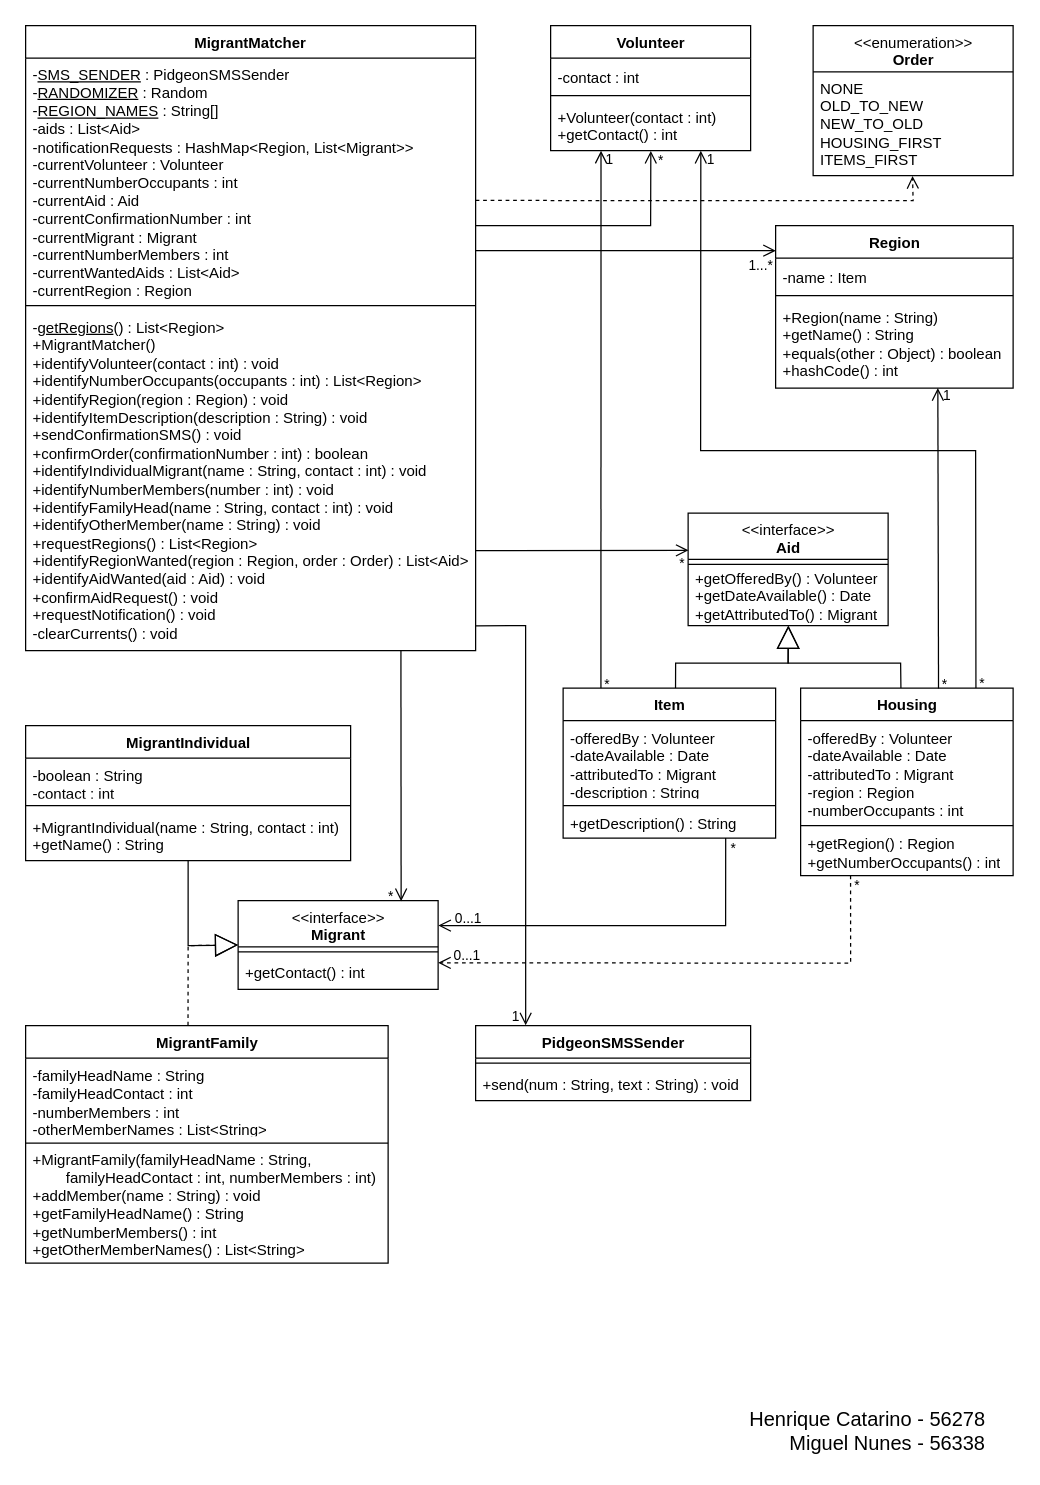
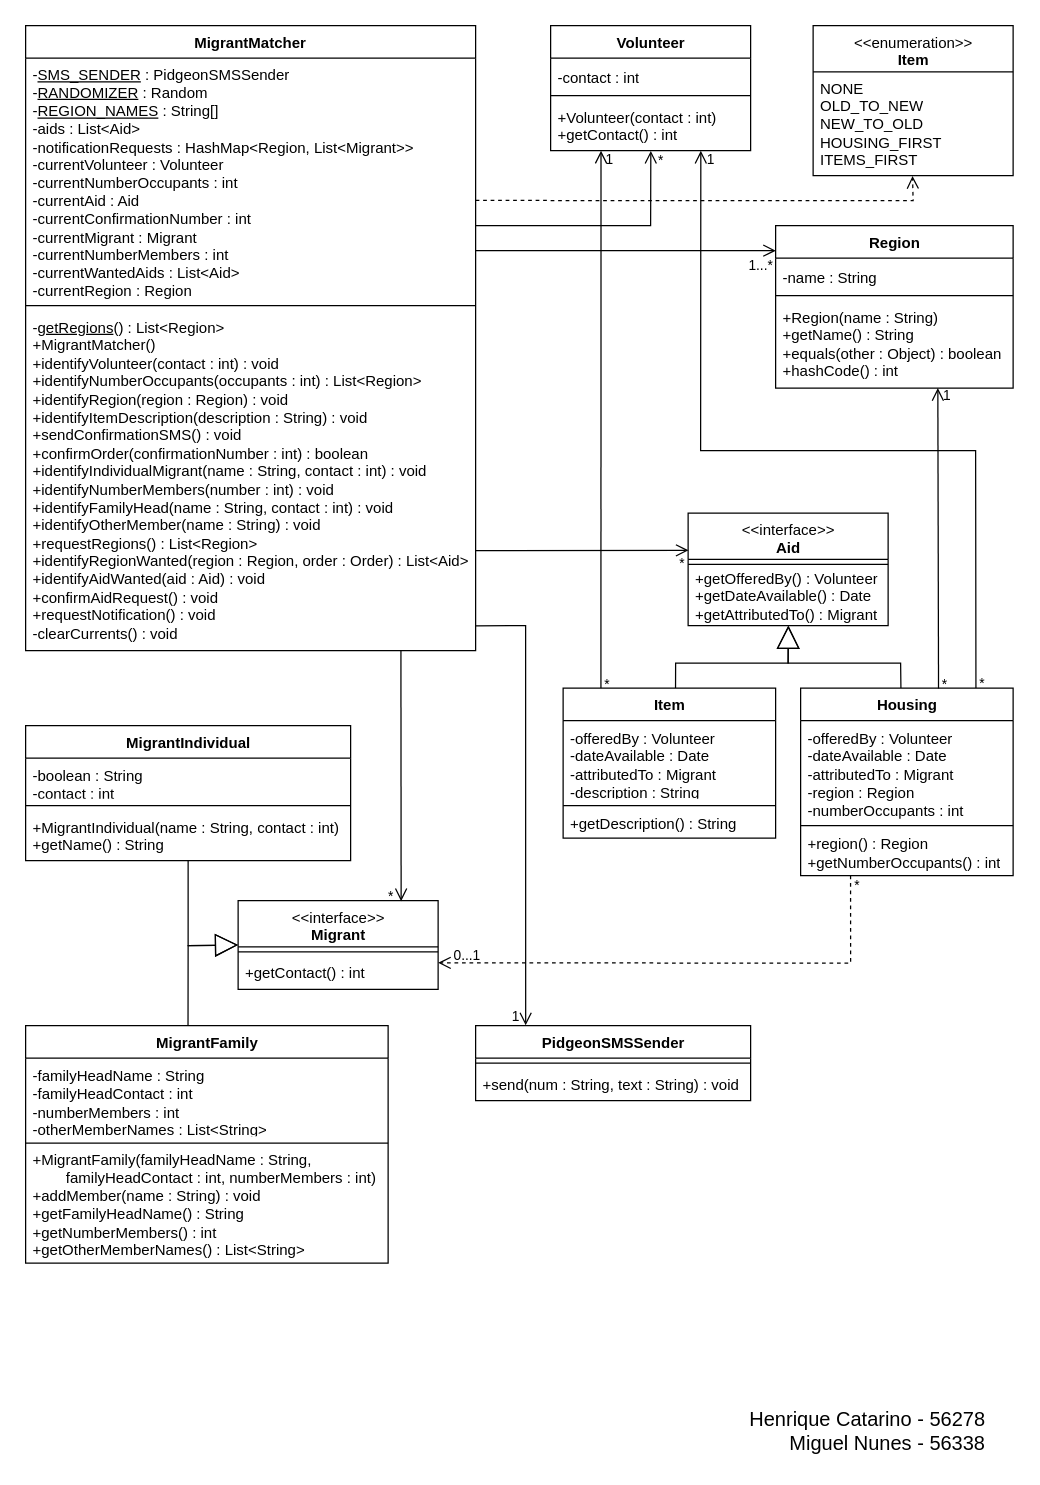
(914, 52) -> (914, 52)
(828, 278) -> (834, 278)
(914, 853) -> (914, 853)
(625, 926) -> none
(188, 986) -> (188, 986)
